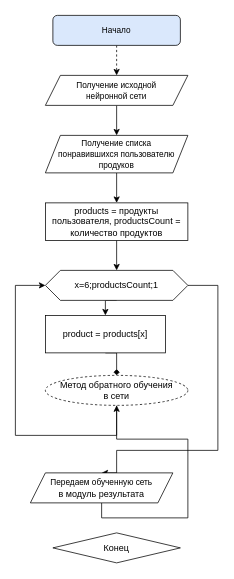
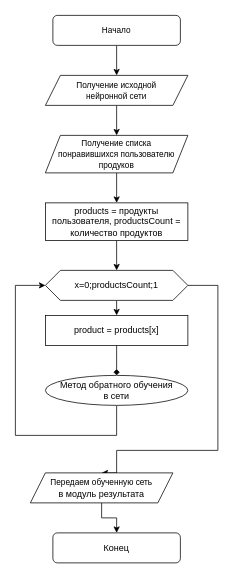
(117, 30) -> (117, 30)
(117, 57) -> (117, 57)
(117, 285) -> (117, 285)
(105, 334) -> (117, 330)
(117, 390) -> (117, 390)
(188, 479) -> (117, 521)
(117, 548) -> (117, 548)
